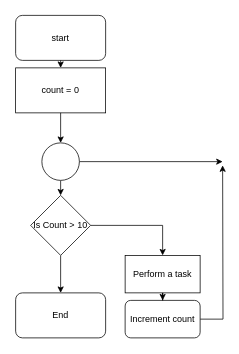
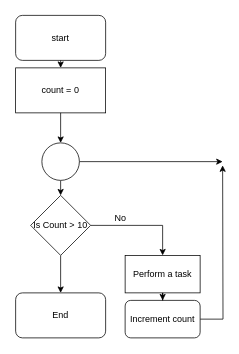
none -> (120, 218)
